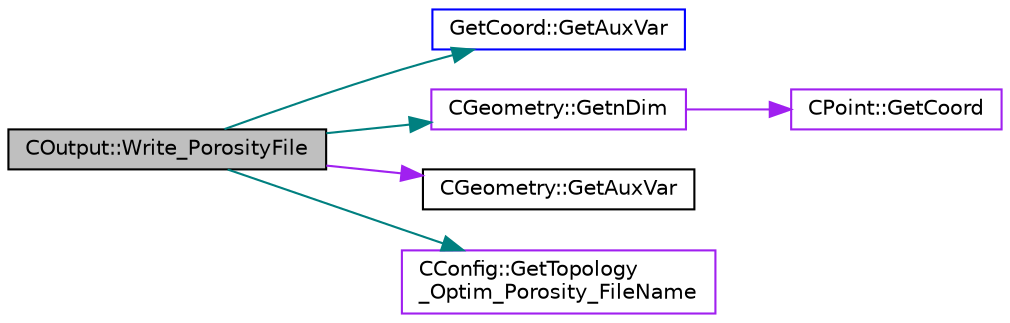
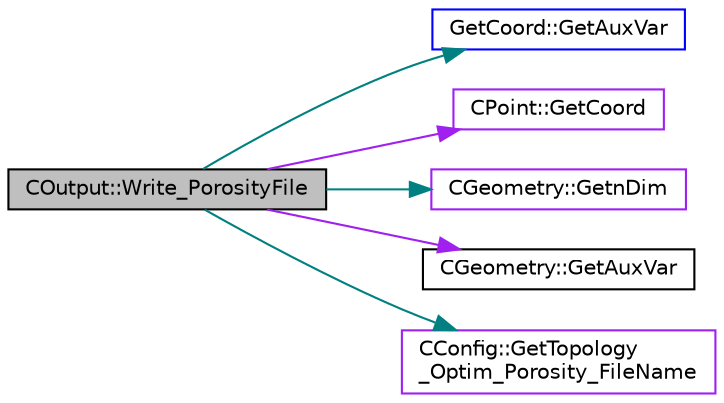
(728, 109) -> (353, 152)
